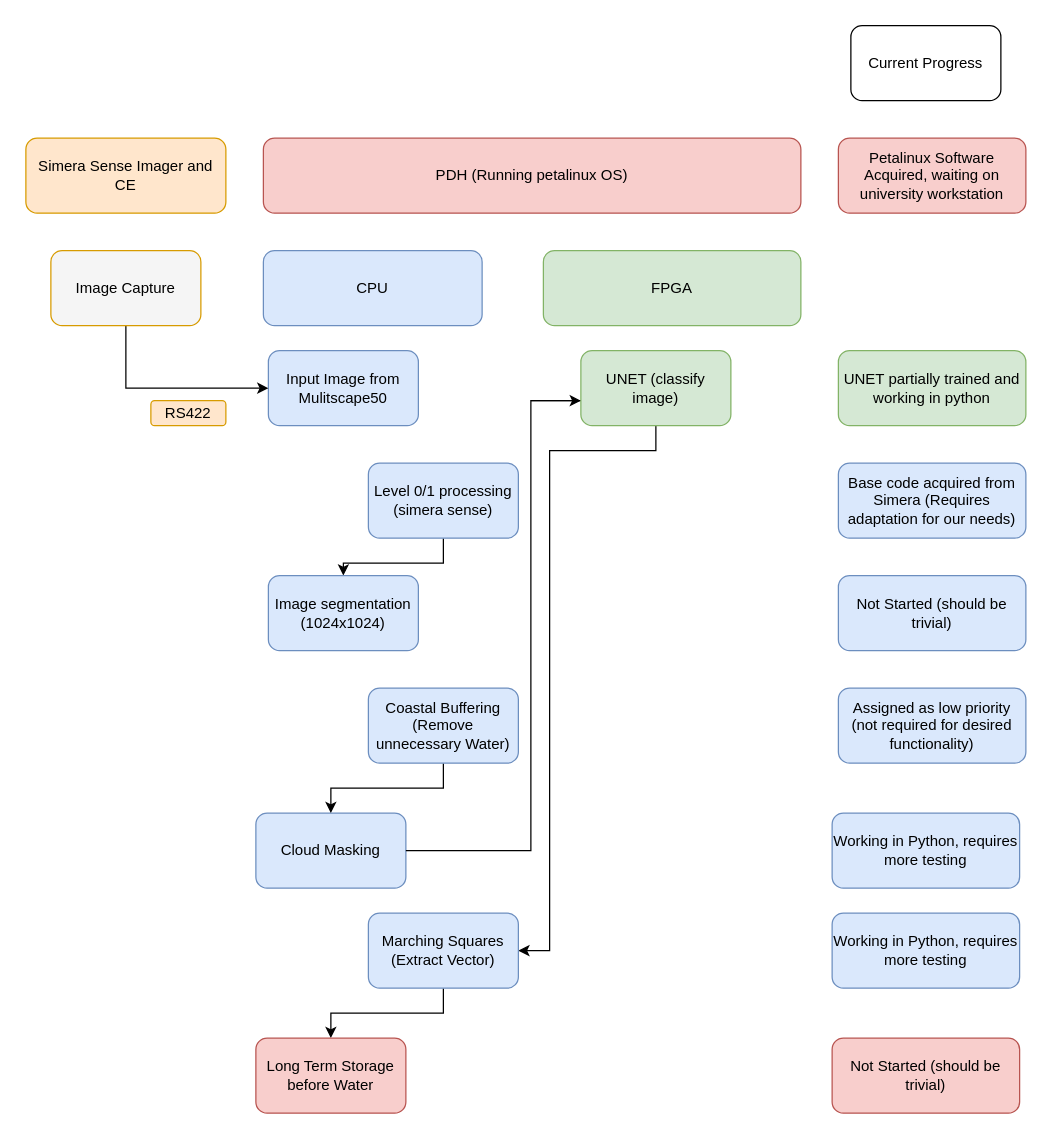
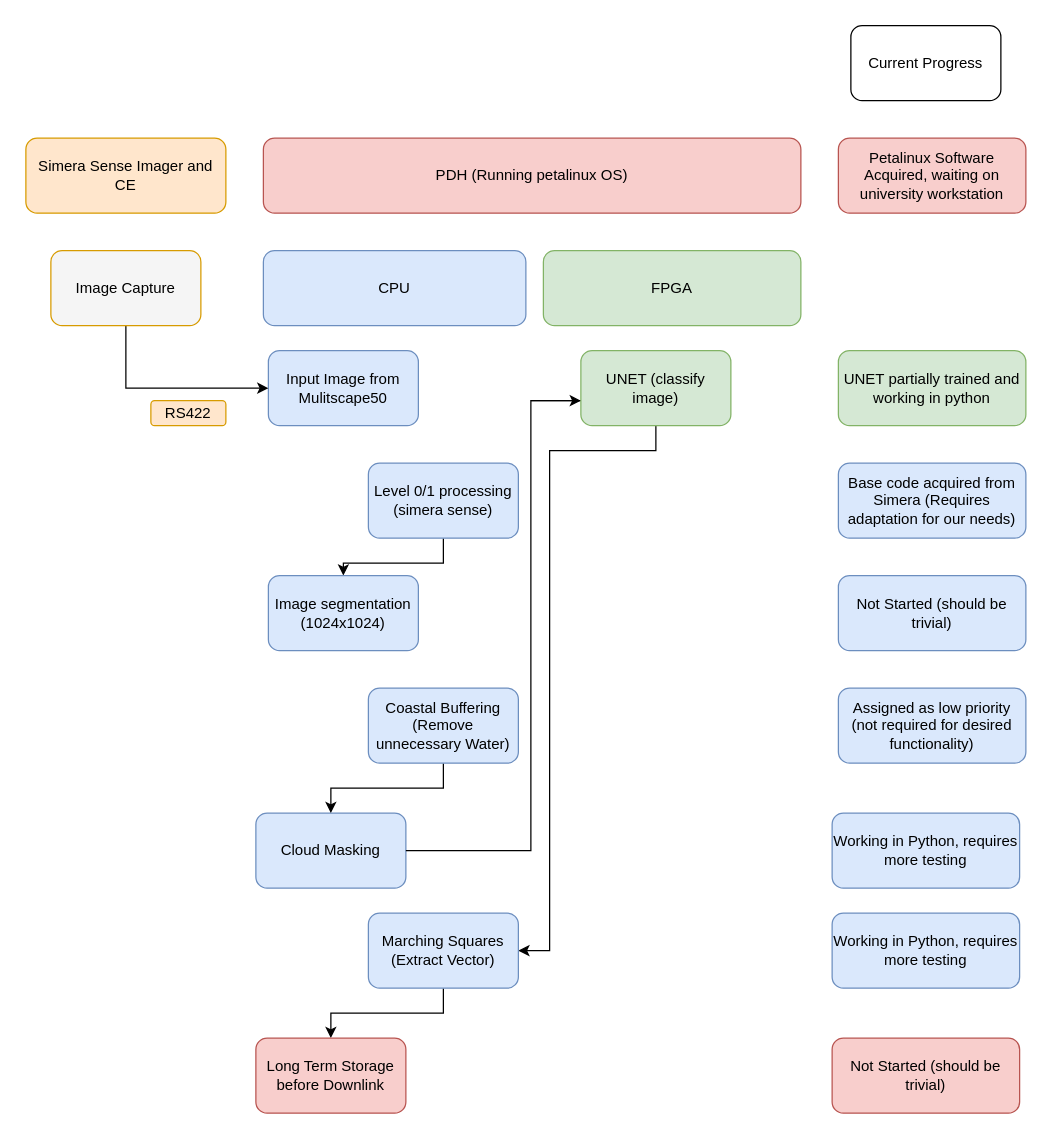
(373, 288) -> (394, 288)
(331, 1076) -> (331, 1076)
